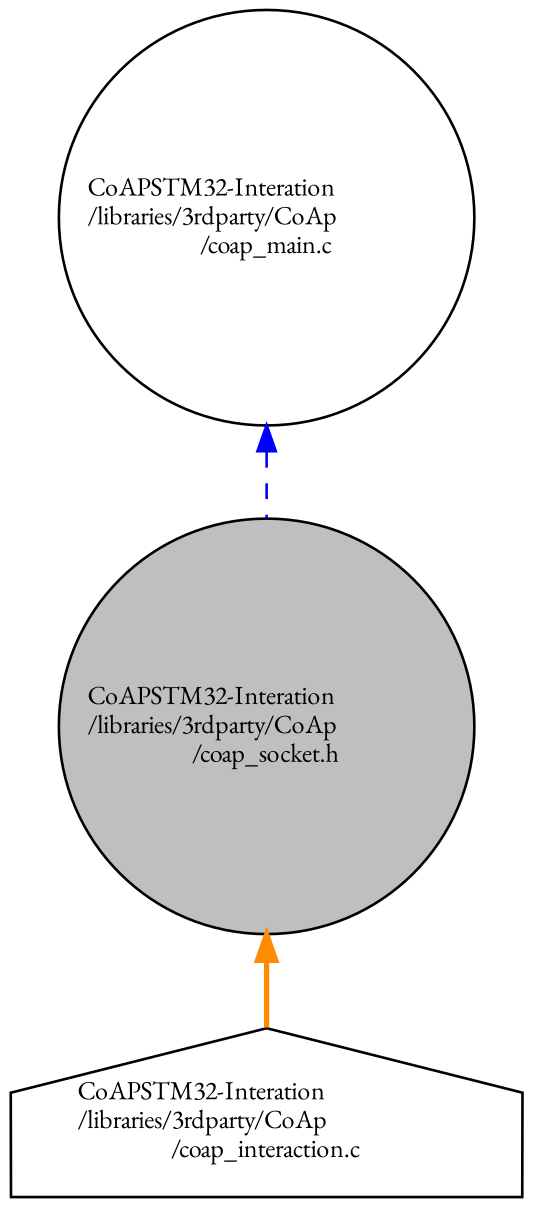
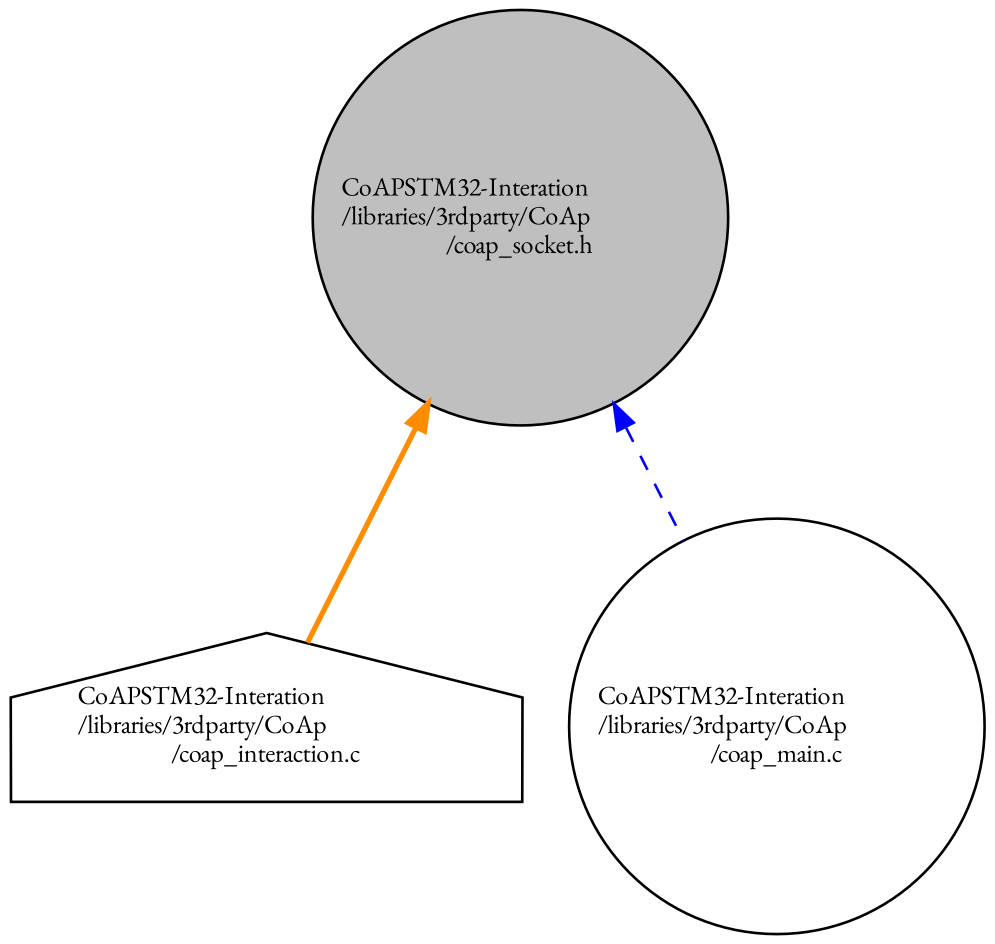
(267, 485) -> (655, 484)
